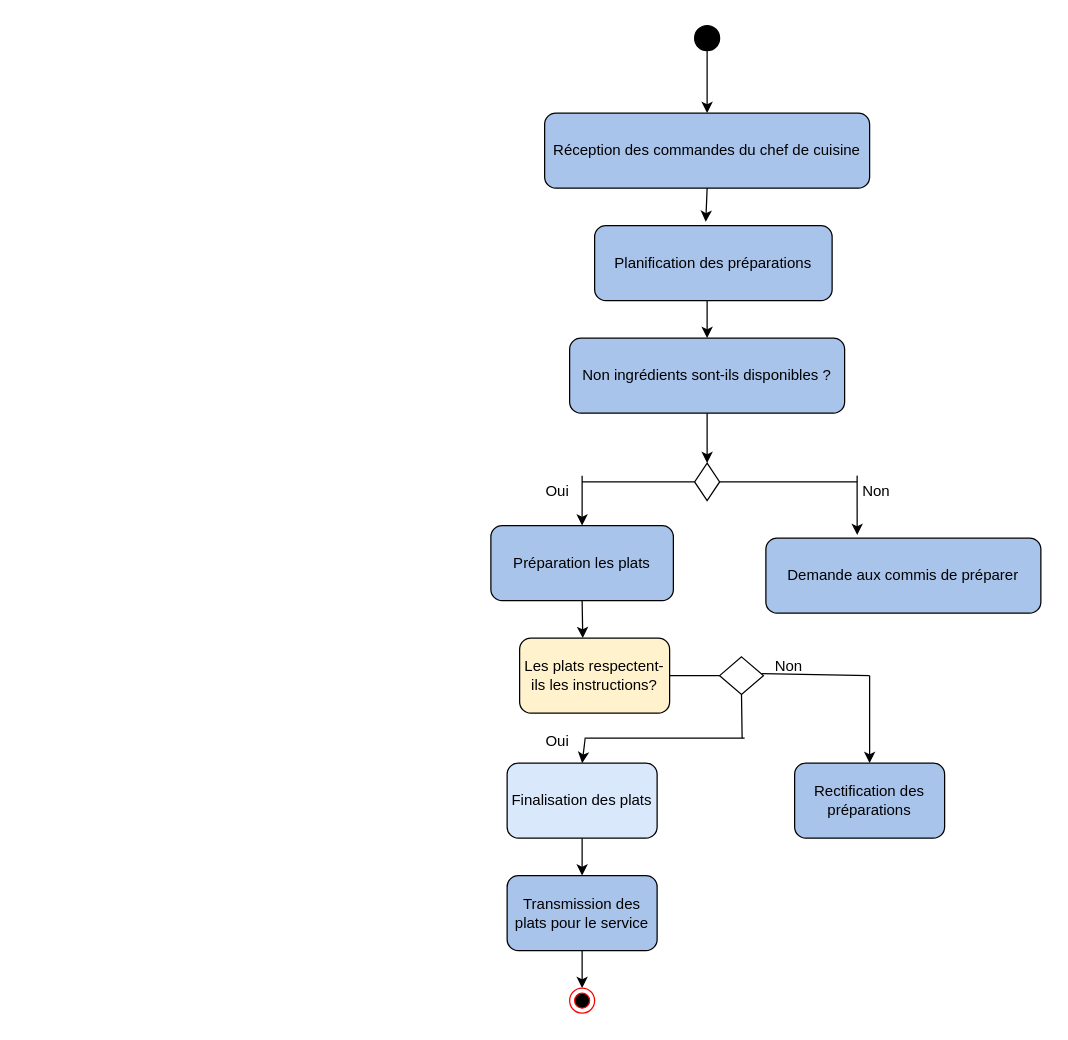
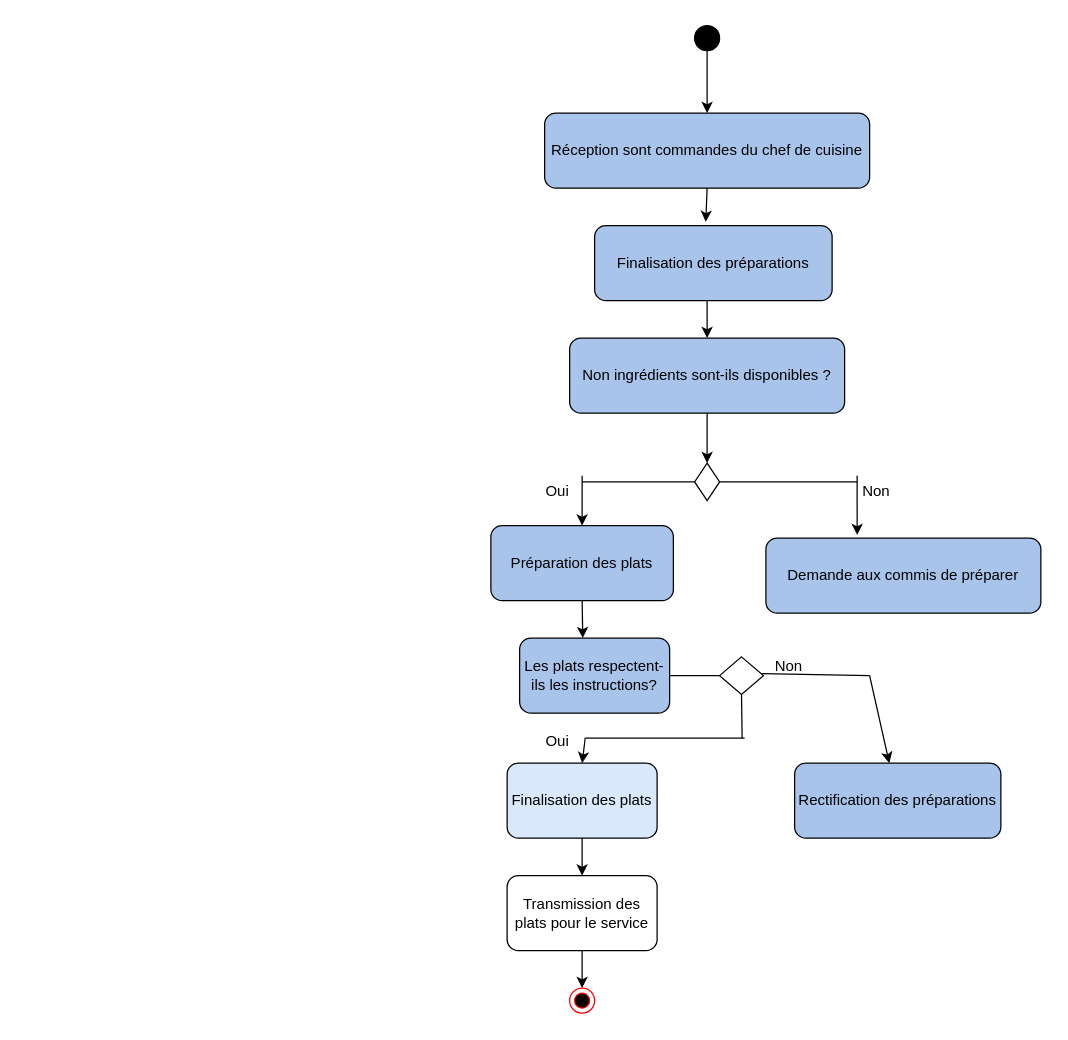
(707, 151) -> (707, 151)
(713, 263) -> (713, 263)
(582, 563) -> (582, 563)
(594, 676) -> (594, 676)
(869, 801) -> (898, 801)
(582, 913) -> (582, 913)
